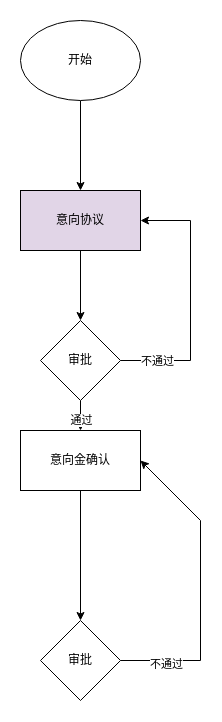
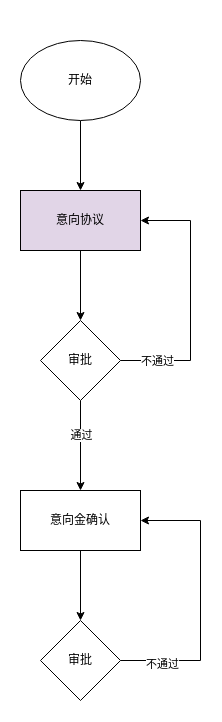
(81, 61) -> (81, 81)
(81, 461) -> (81, 521)
